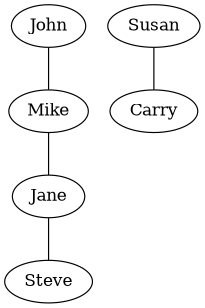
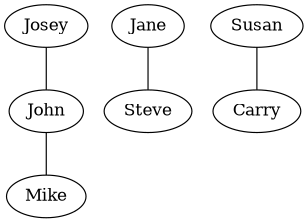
none -> (46, 26)
(49, 154) -> none
